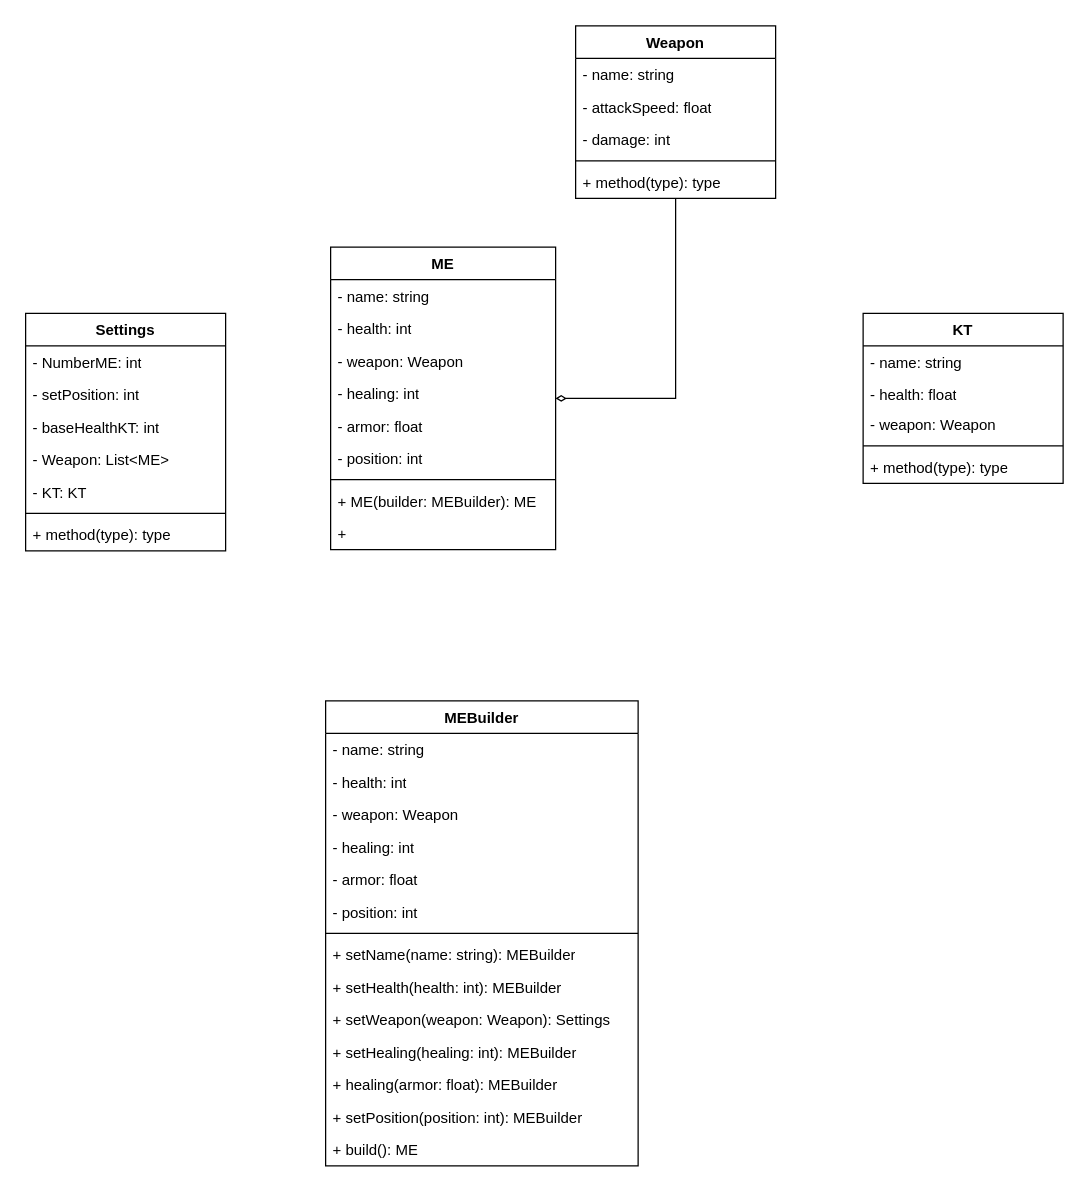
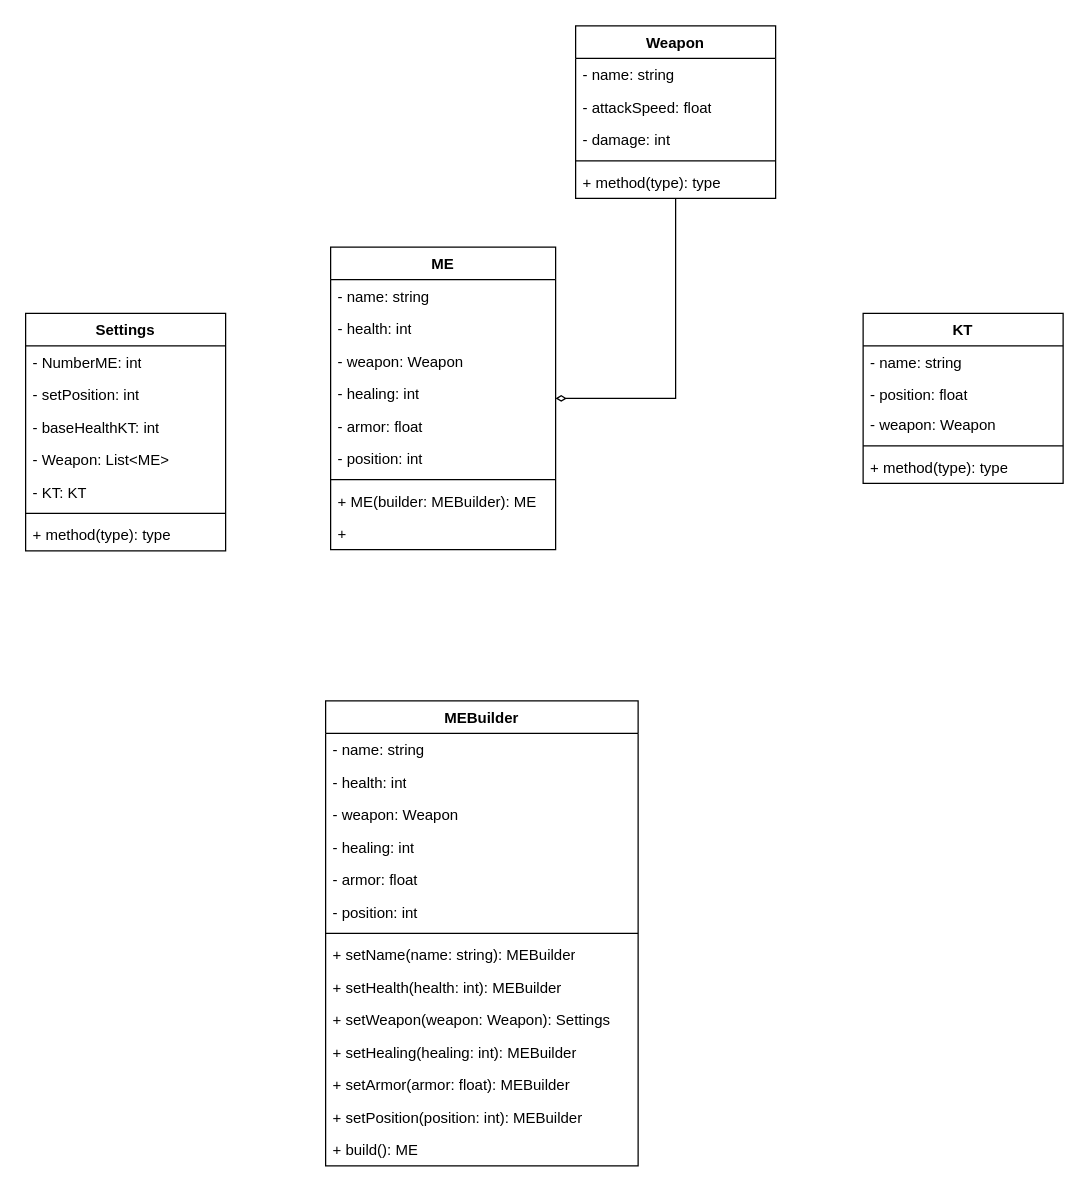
(924, 396) -> (930, 396)
(456, 1086) -> (465, 1086)
